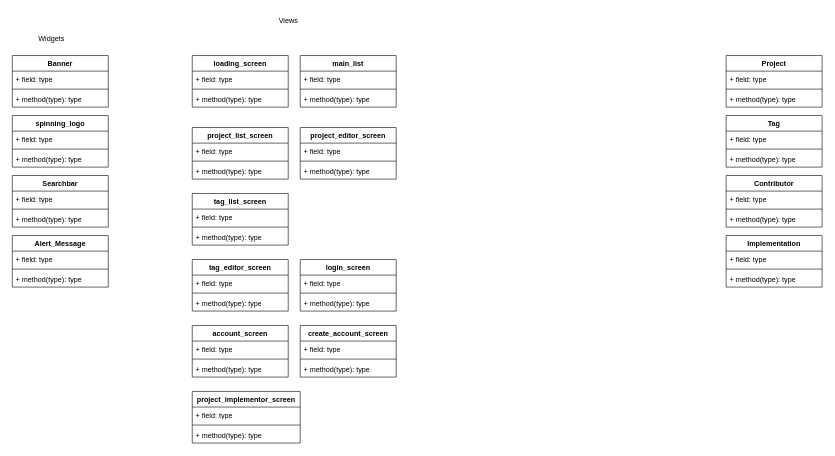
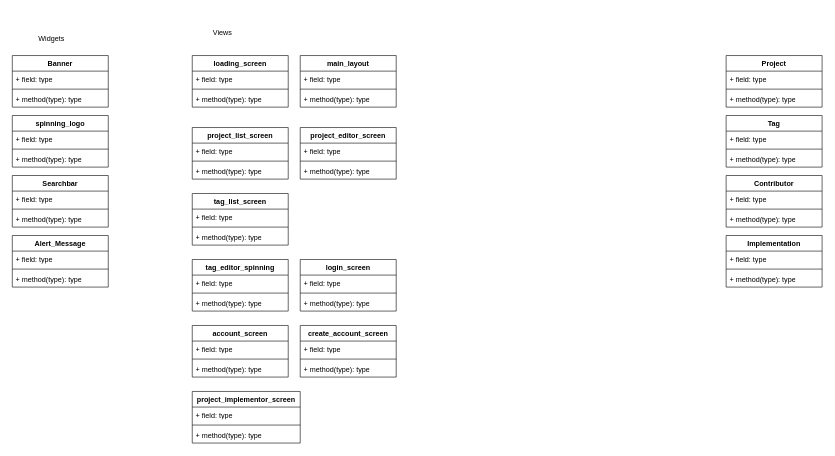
(288, 21) -> (222, 33)
(348, 64) -> (348, 64)
(240, 268) -> (240, 268)
